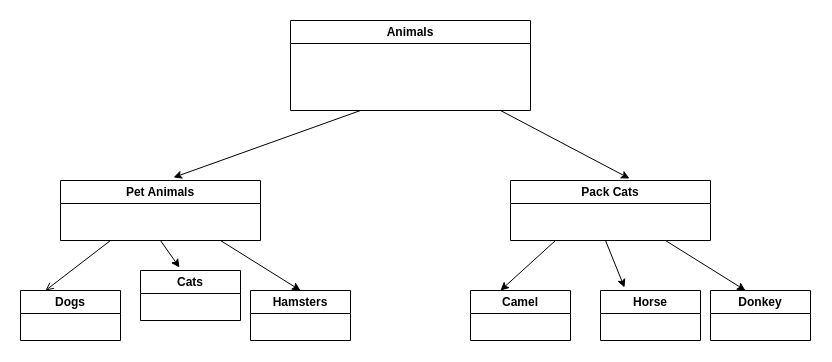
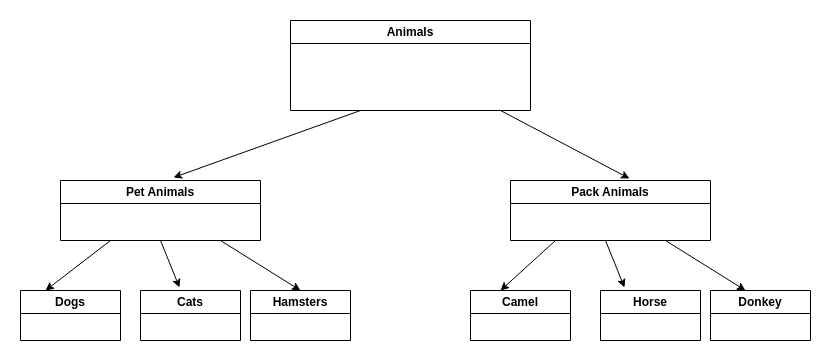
(611, 193) -> (611, 193)
(50, 287) -> (52, 285)
(191, 296) -> (191, 316)
